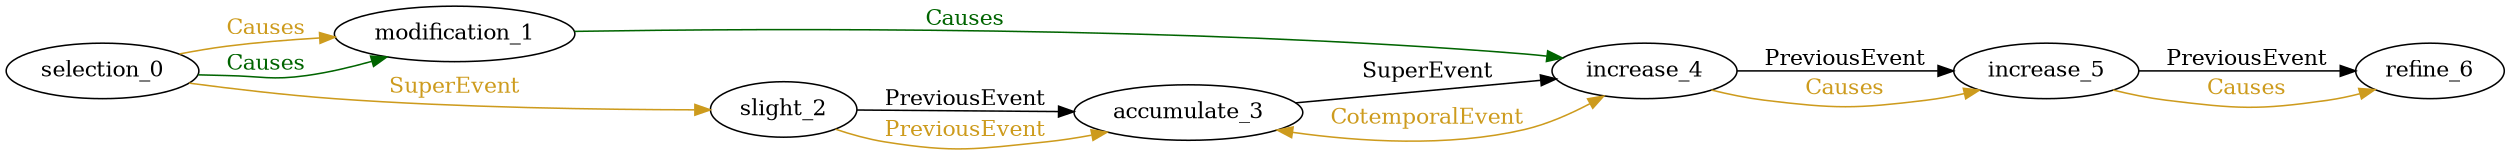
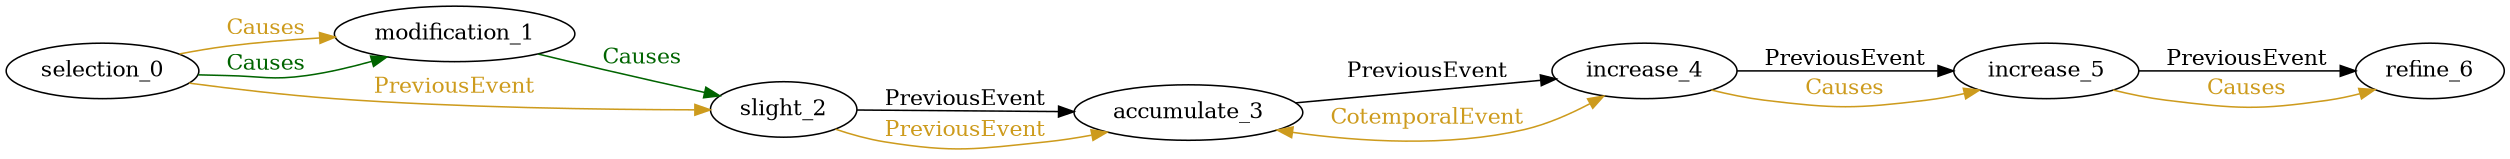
(1061, 32) -> (621, 74)
(1428, 72) -> (1428, 72)
(455, 87) -> (455, 87)
